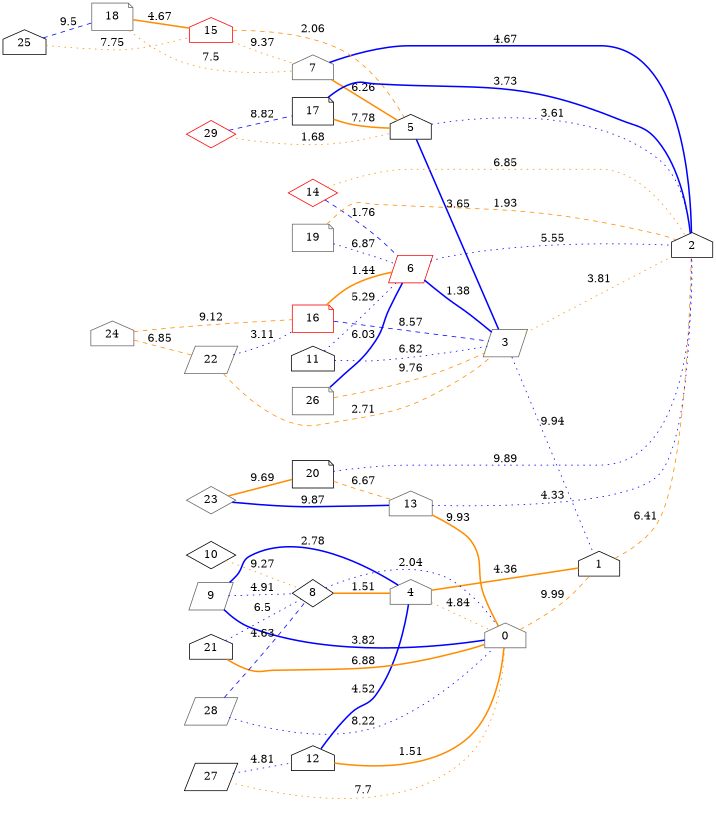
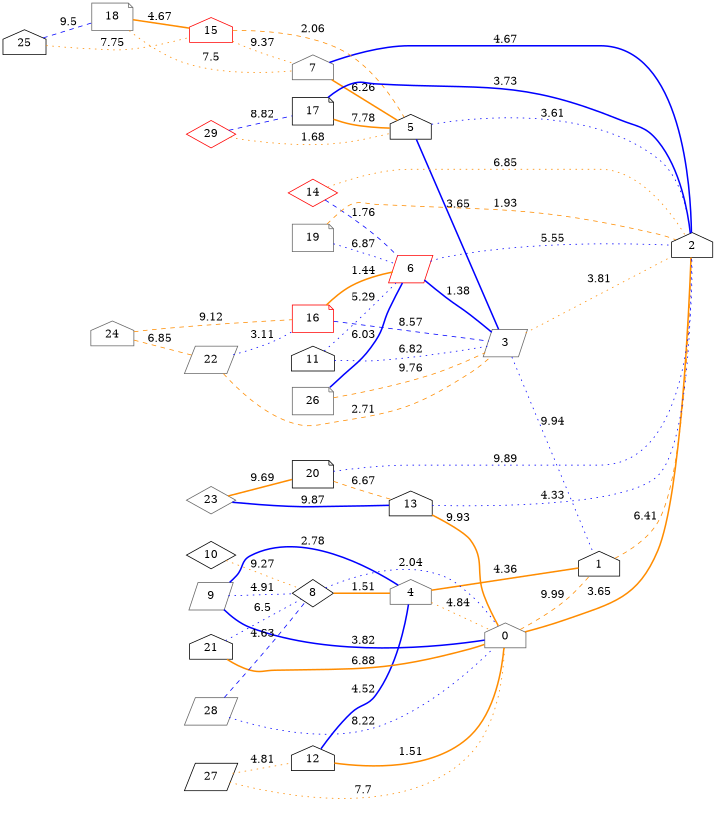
(411, 505) -> (411, 505)
none -> (669, 508)
(262, 768) -> (262, 768)
